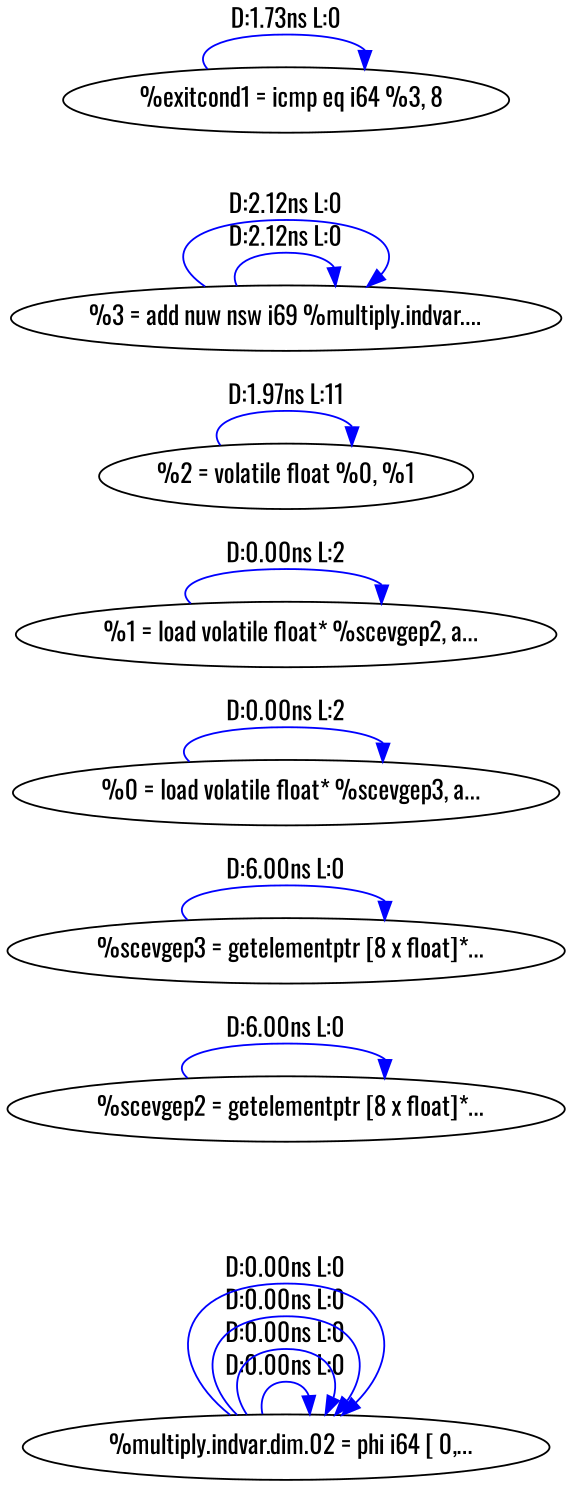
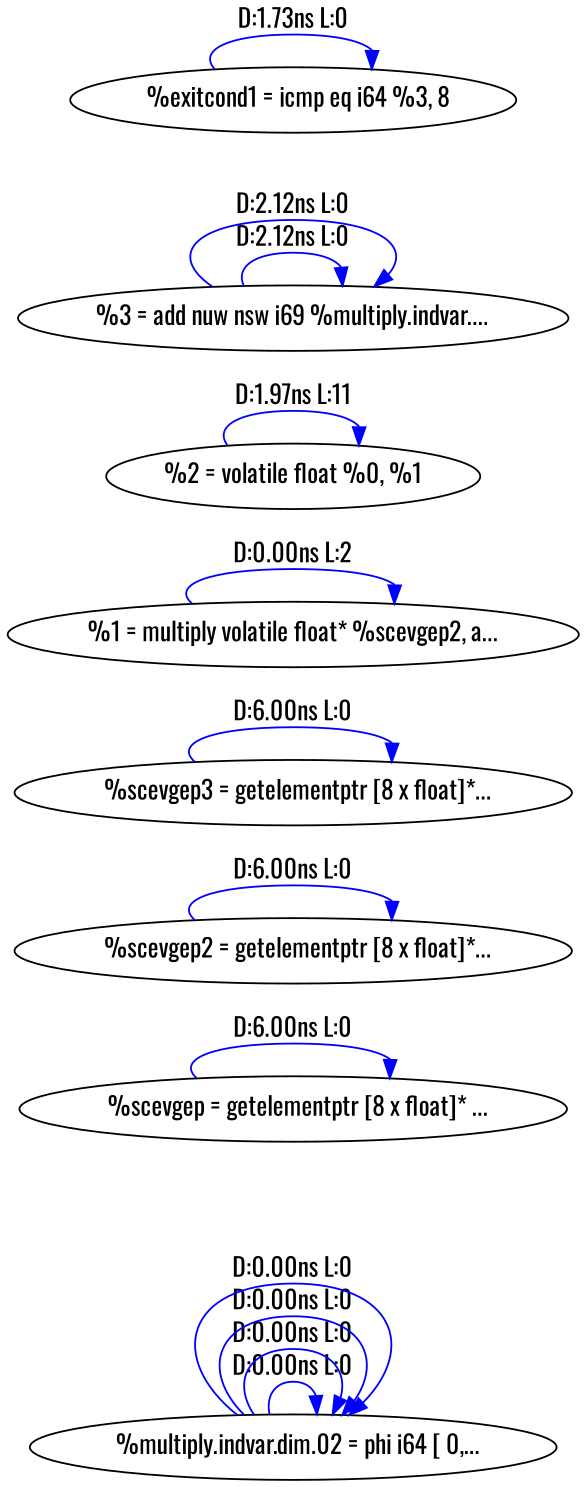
(286, 635) -> (293, 635)
(286, 793) -> none
none -> (293, 1109)
